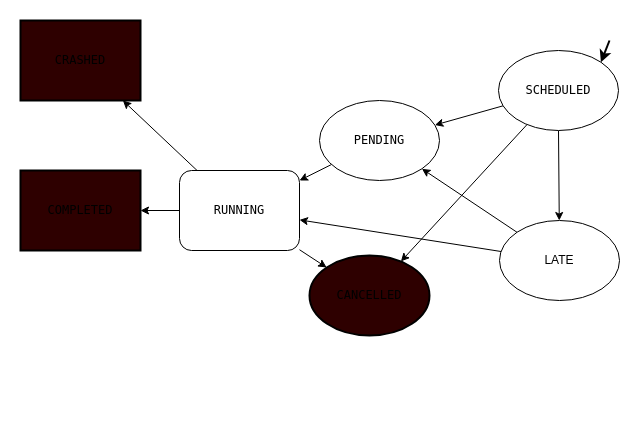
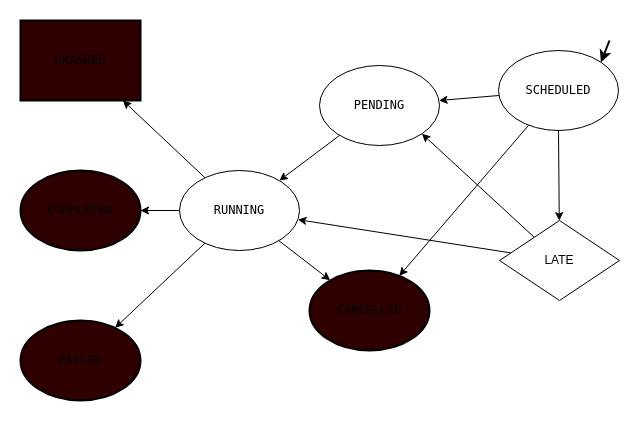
(380, 141) -> (380, 106)
(81, 211) -> (81, 211)
(240, 211) -> (240, 211)
(560, 261) -> (560, 261)
none -> (163, 283)
(370, 296) -> (370, 311)
none -> (81, 361)
